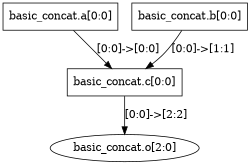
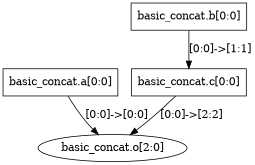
(90, 47) -> (80, 113)
